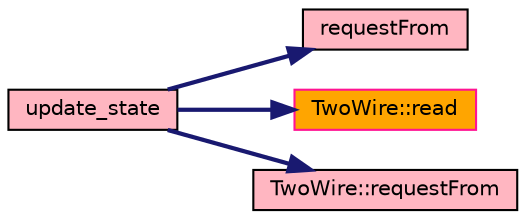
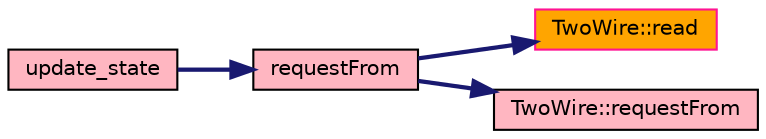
(225, 110) -> (466, 52)
(229, 147) -> (445, 85)
